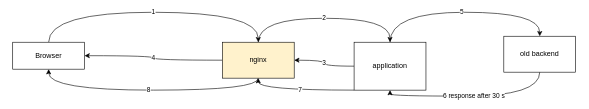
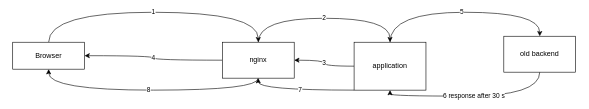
(258, 60) -> (258, 60)
